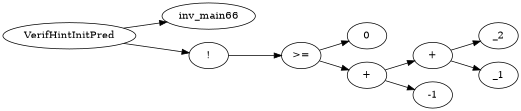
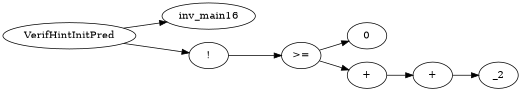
(209, 16) -> (209, 16)
(499, 75) -> none
(433, 95) -> none
